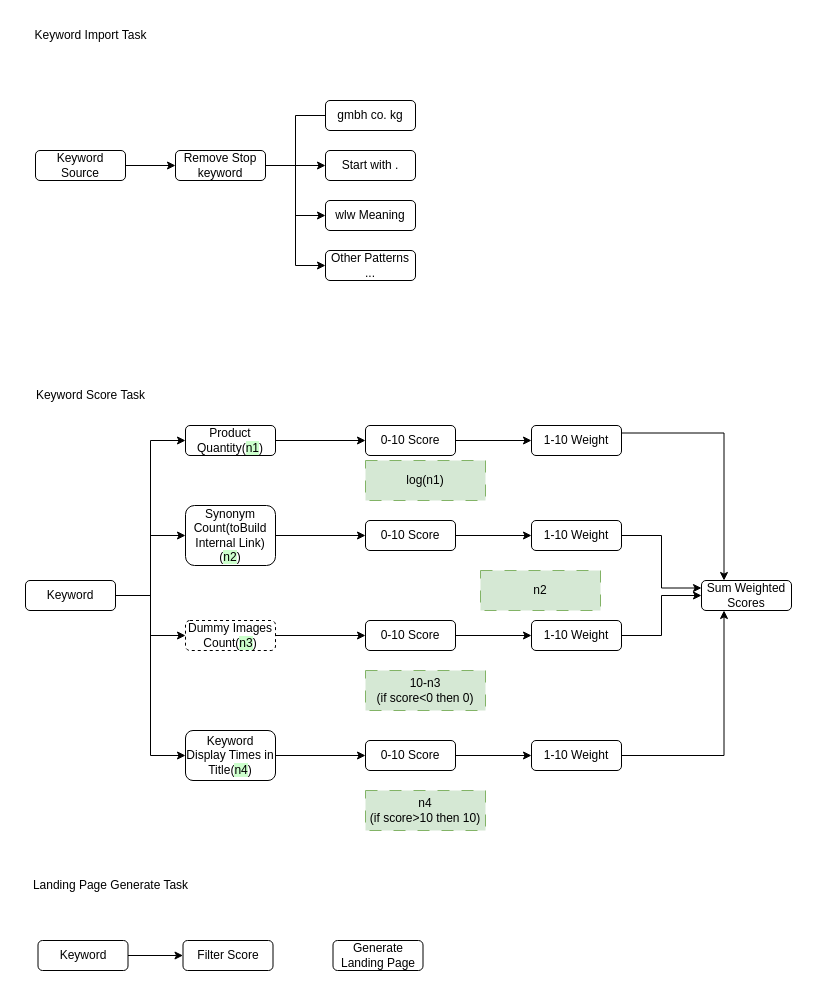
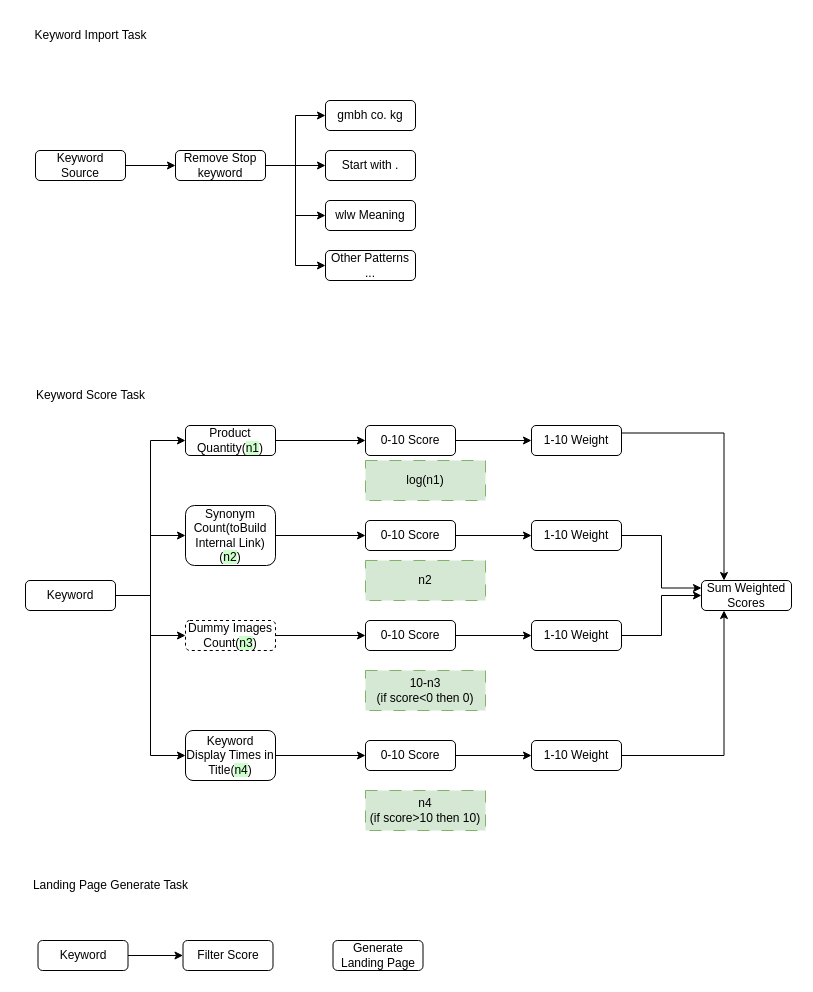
(320, 116) -> (317, 116)
(541, 591) -> (426, 581)
